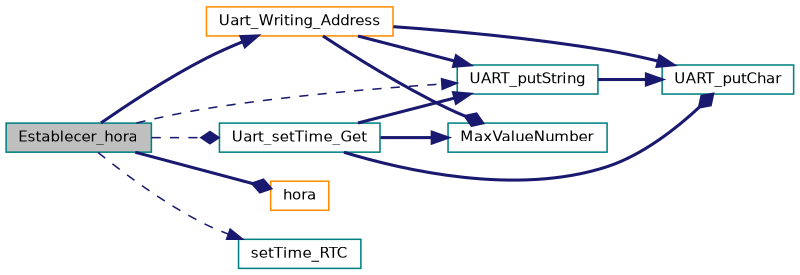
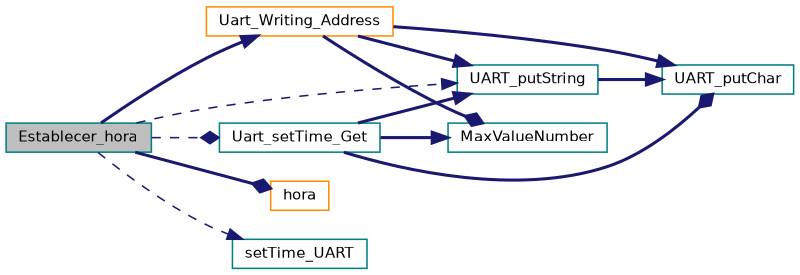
(300, 254) -> (300, 254)
